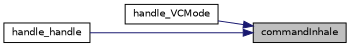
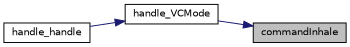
(167, 33) -> (103, 24)
